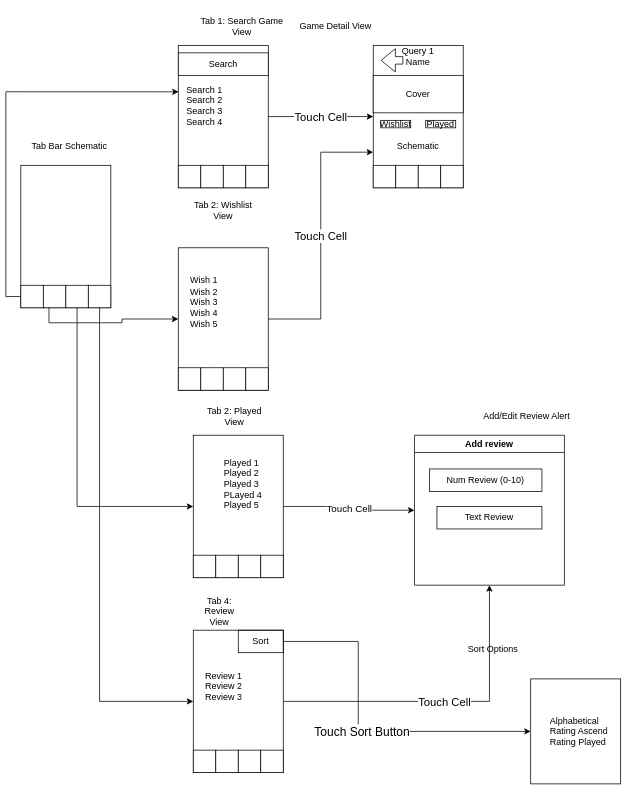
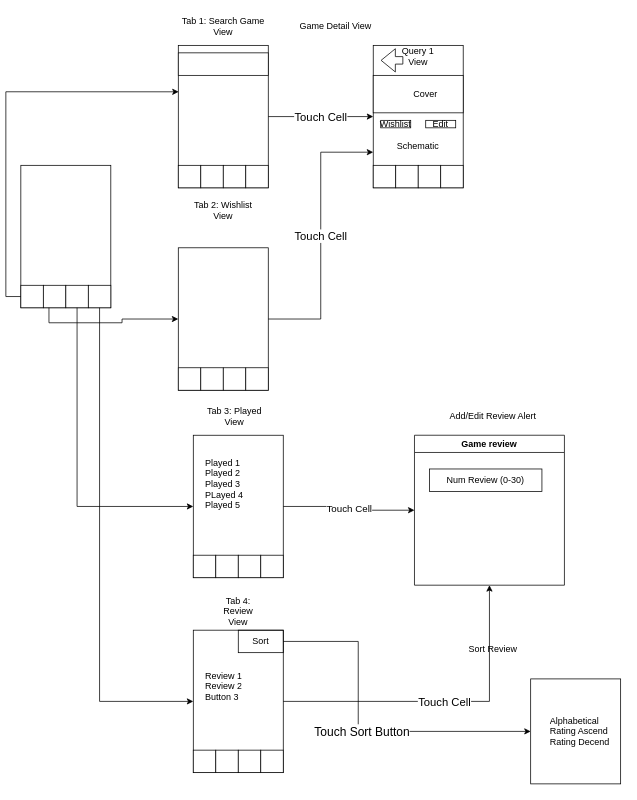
(242, 27) -> (223, 27)
(418, 57) -> (418, 57)
(223, 64) -> none
(418, 94) -> (426, 94)
(212, 109) -> none
(441, 124) -> (441, 124)
(69, 147) -> none
(223, 308) -> none
(234, 417) -> (234, 417)
(527, 417) -> (493, 417)
(489, 444) -> (489, 444)
(486, 480) -> (486, 480)
(249, 484) -> (231, 484)
(489, 518) -> none
(219, 612) -> (238, 612)
(493, 649) -> (493, 649)
(223, 687) -> (224, 687)
(580, 732) -> (580, 732)
